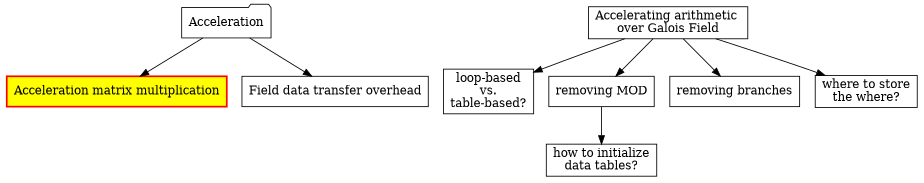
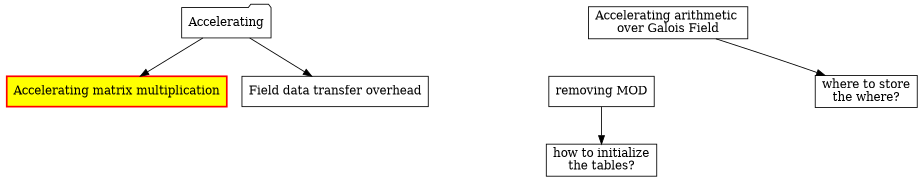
(226, 23) -> (226, 23)
(637, 54) -> none
(117, 91) -> (117, 91)
(489, 91) -> none
(735, 91) -> none
(602, 160) -> (602, 160)
